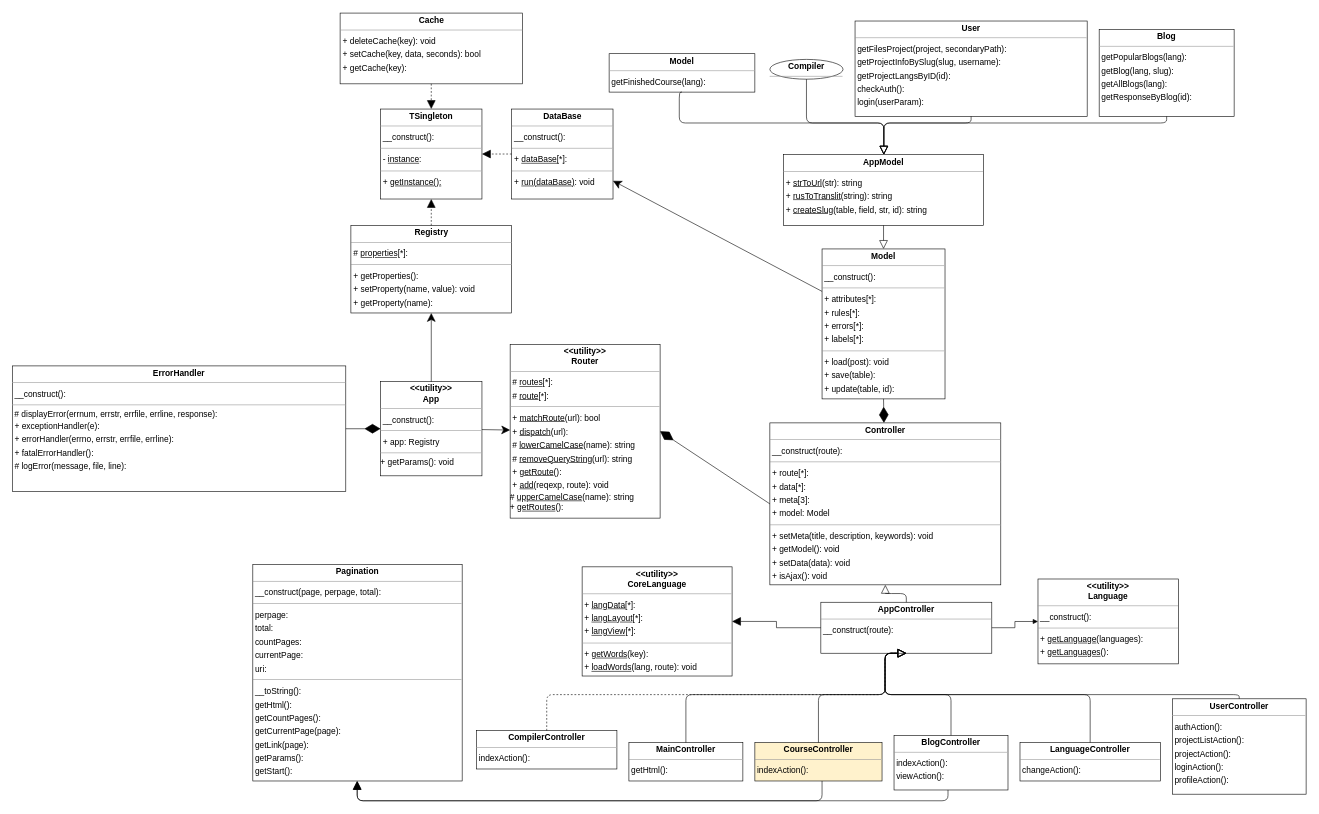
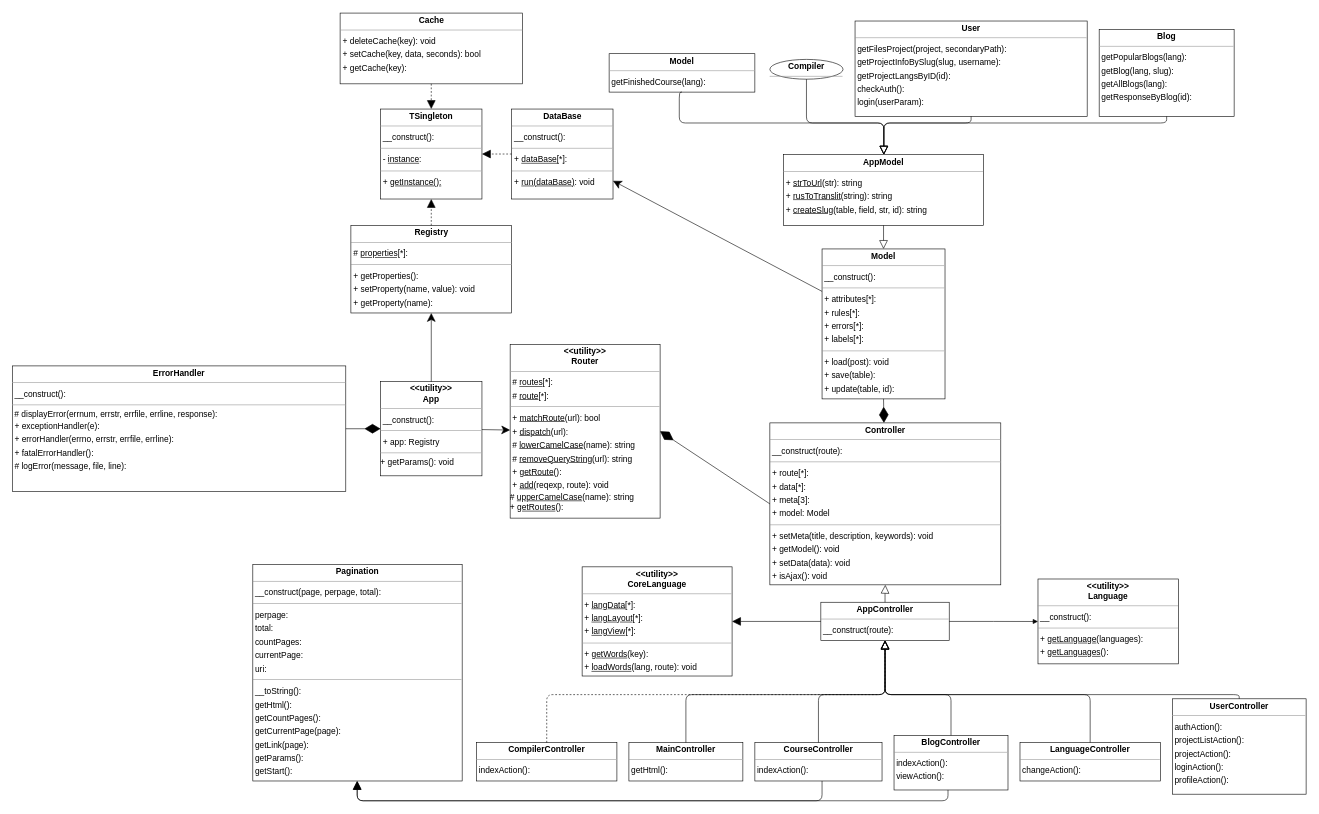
(907, 628) -> (885, 621)
(547, 750) -> (547, 762)
(819, 762) -> (819, 762)
